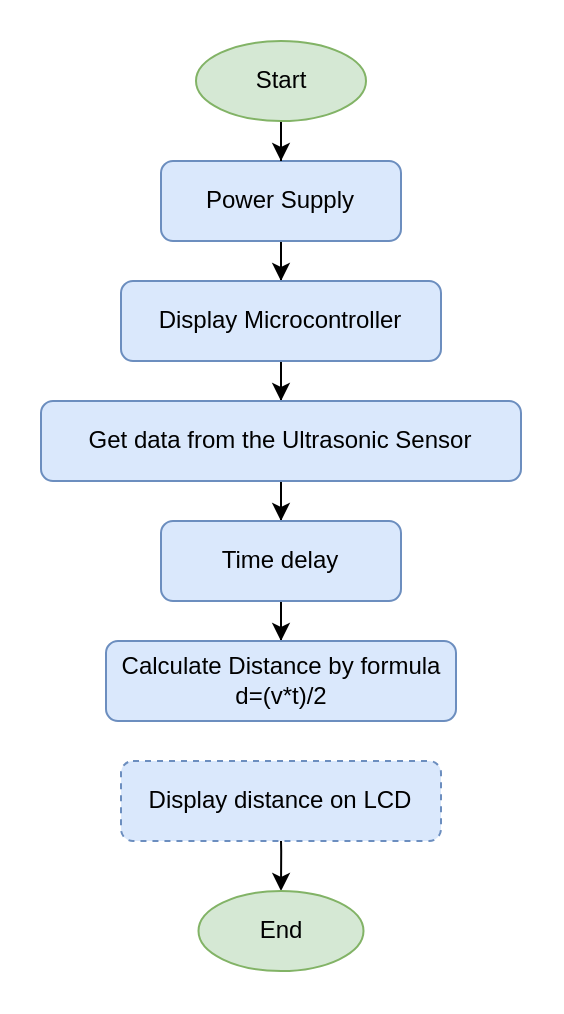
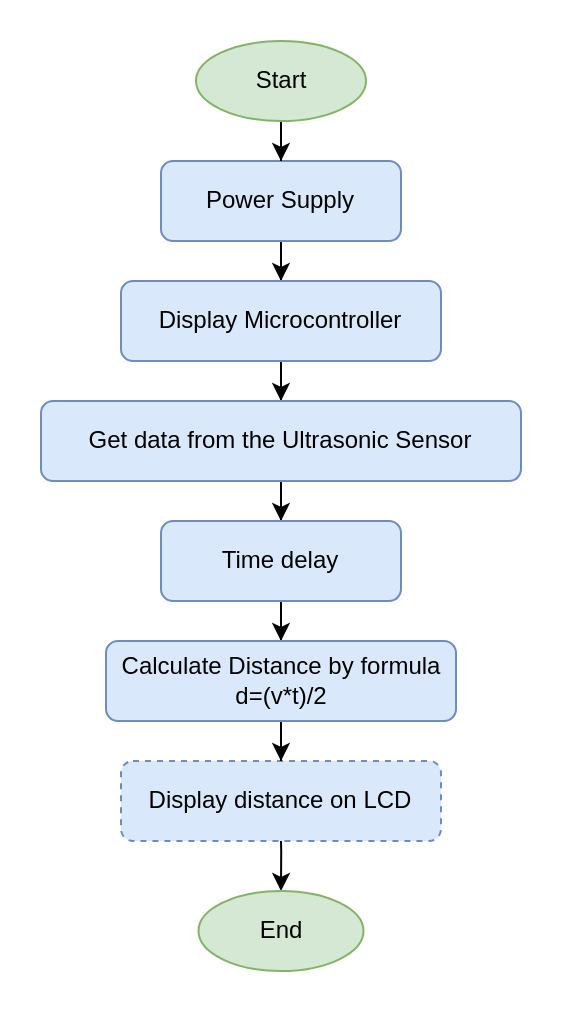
none -> (281, 748)
